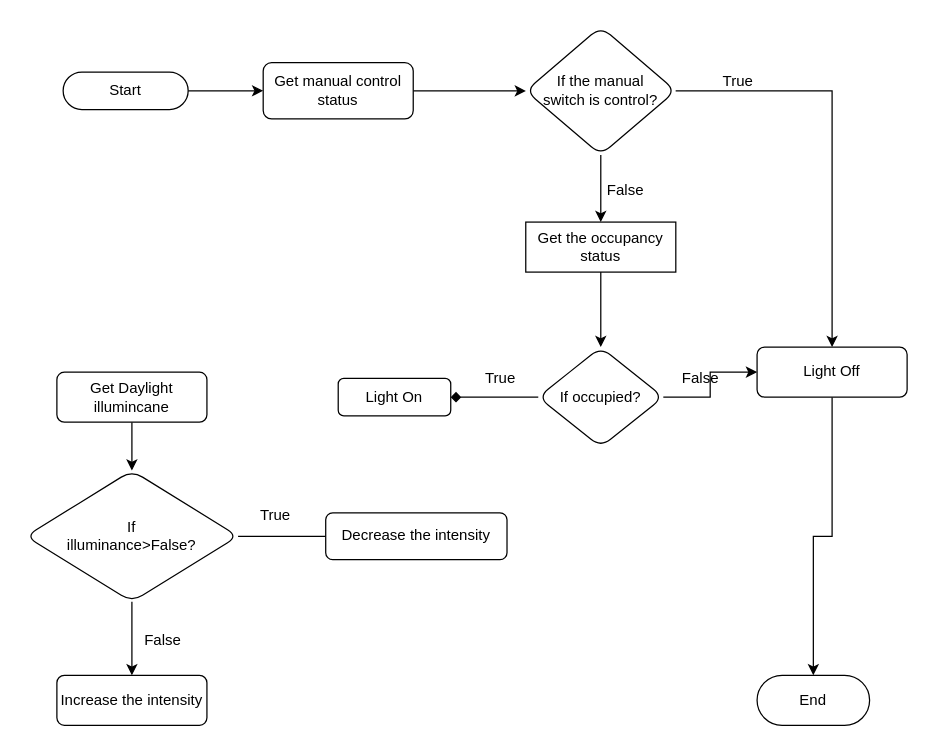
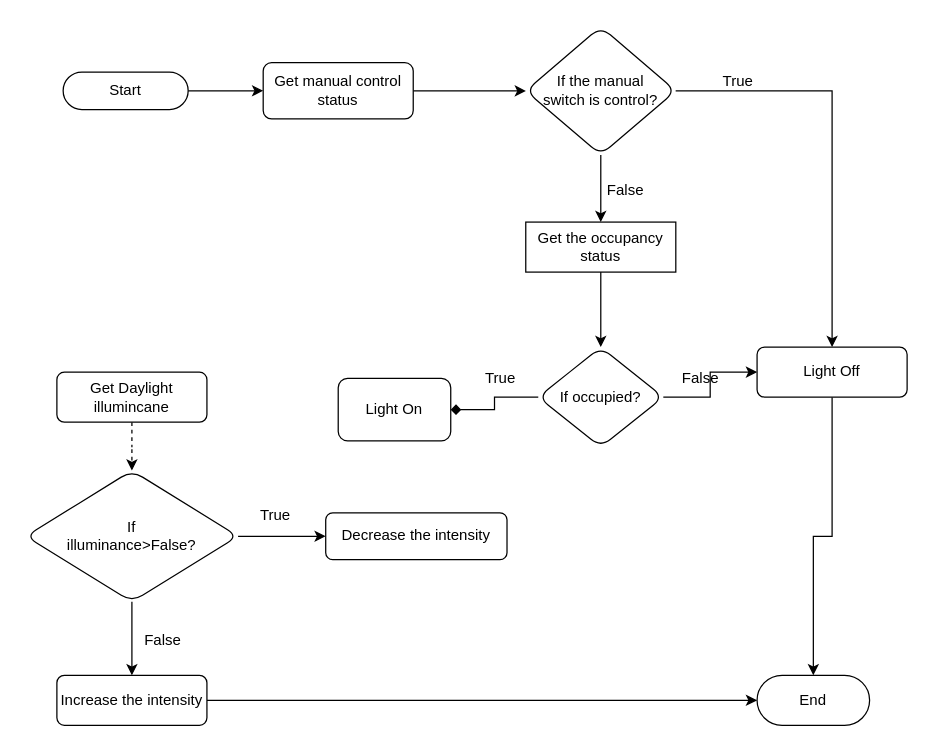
(394, 397) -> (394, 409)
(132, 444) -> (132, 444)
(320, 536) -> (316, 536)
none -> (478, 700)
